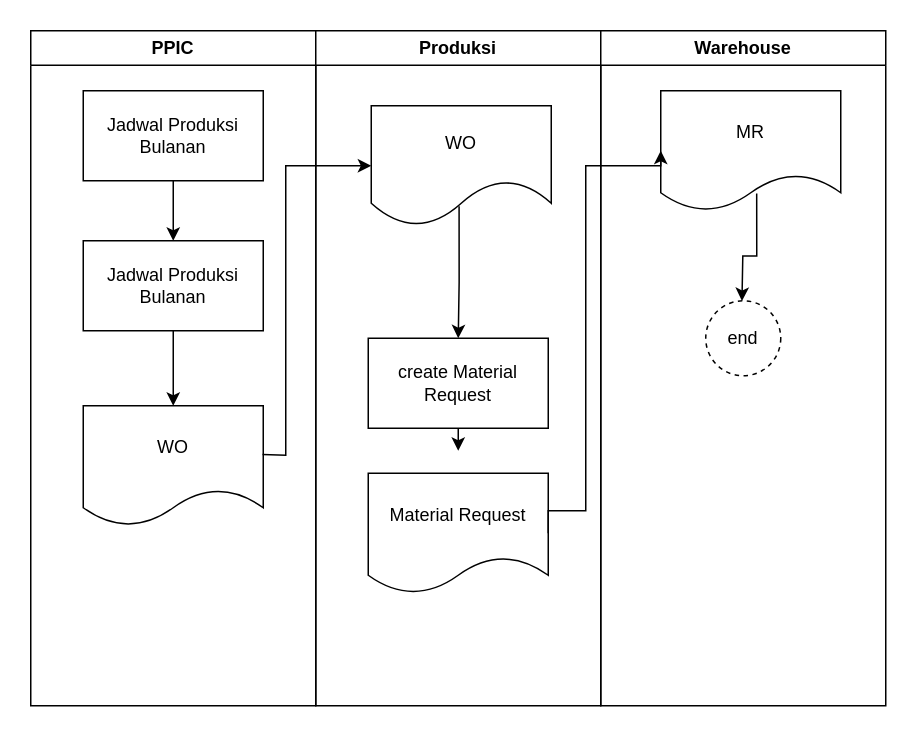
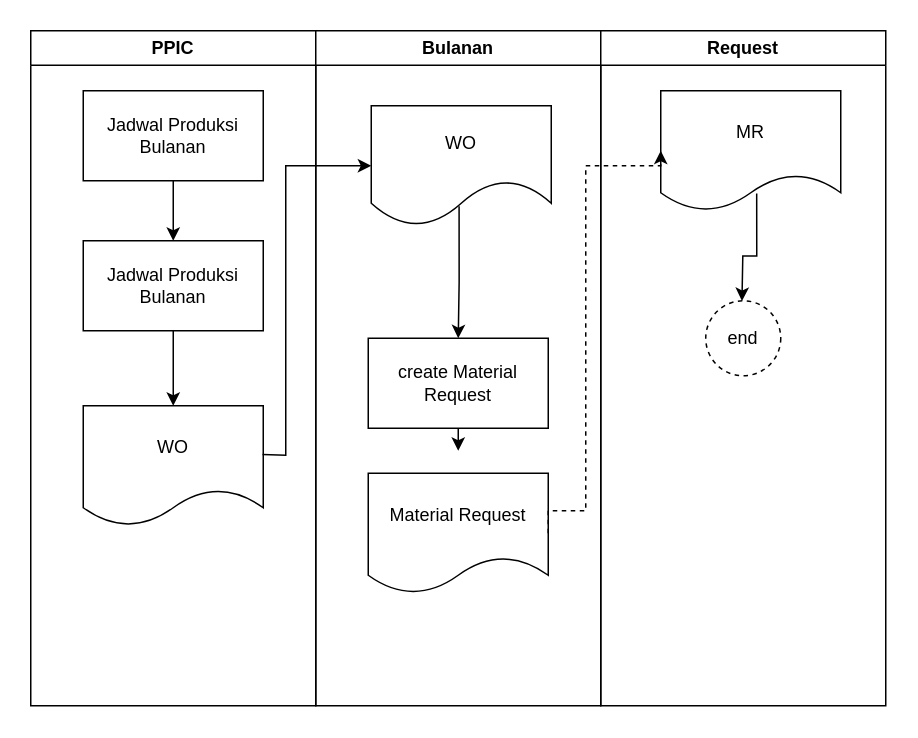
(458, 49) -> (458, 49)
(743, 49) -> (743, 49)
(586, 322) -> (586, 322)
